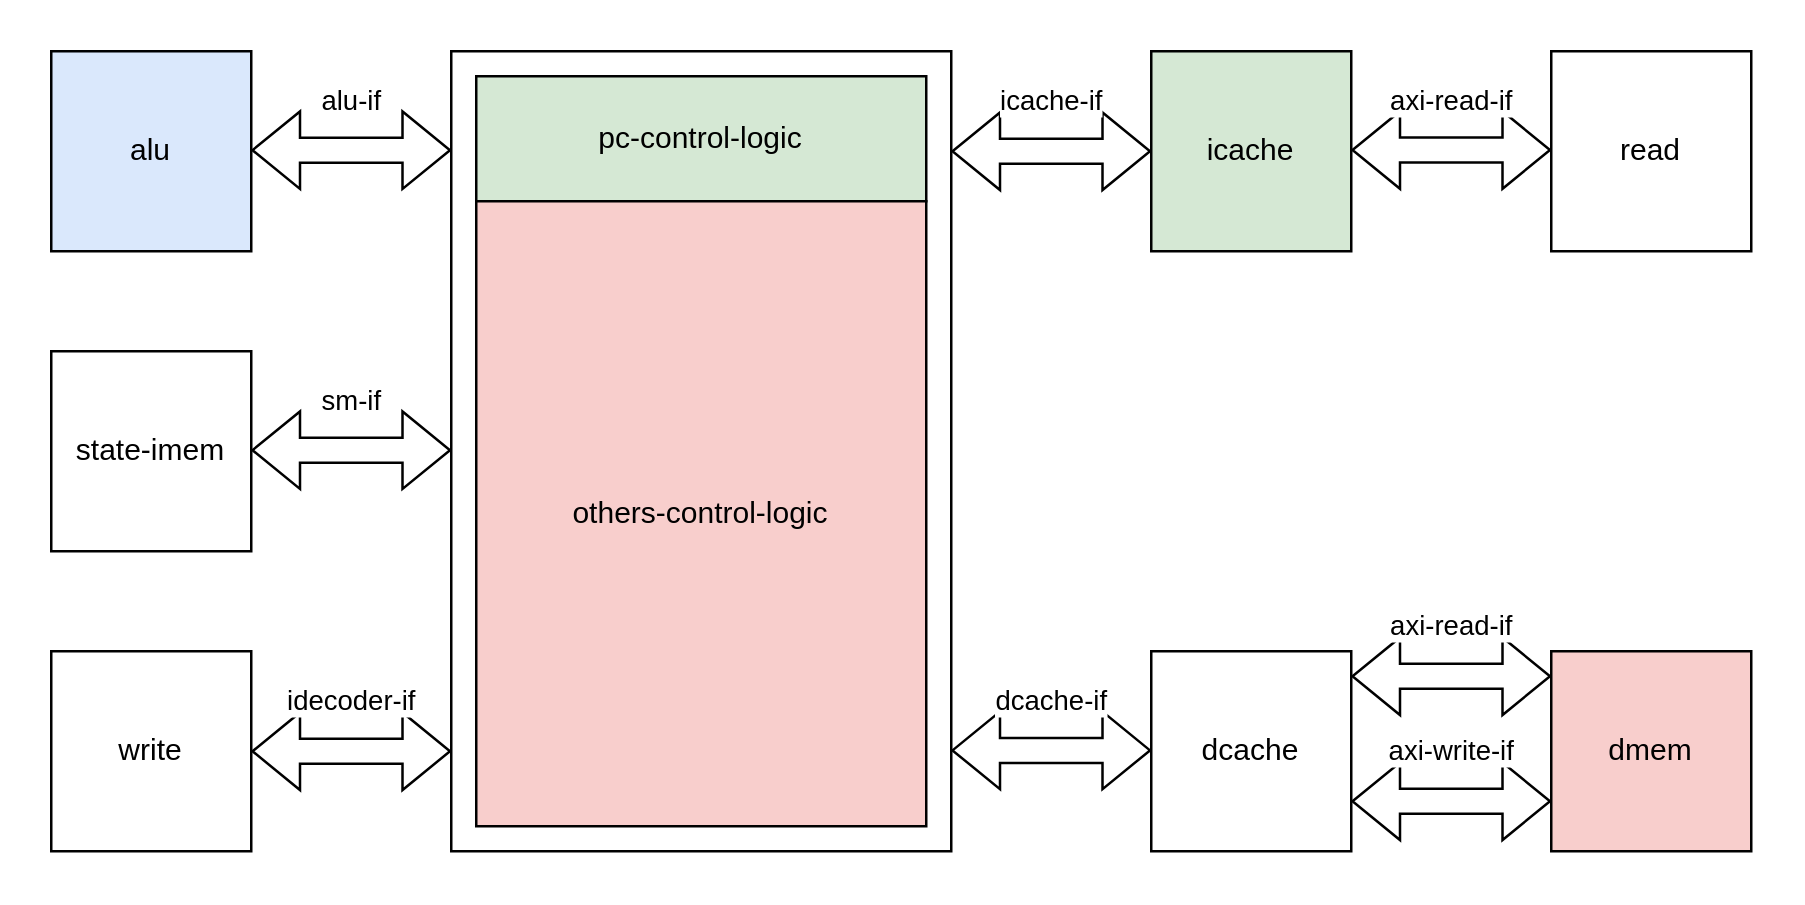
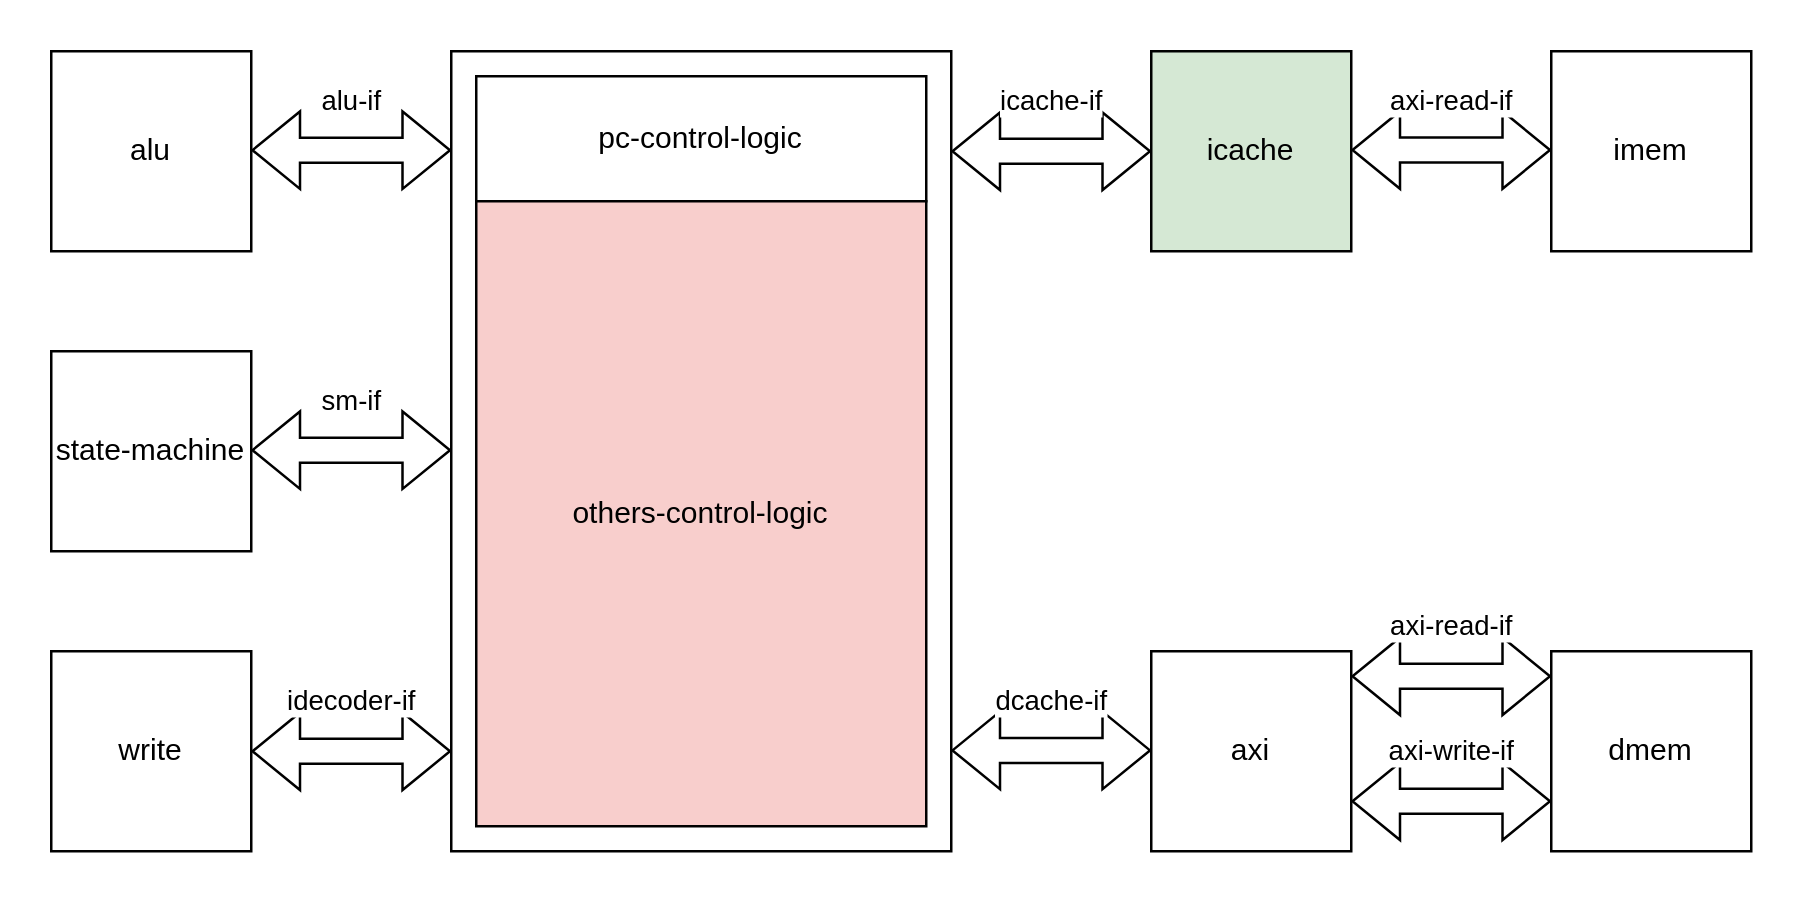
(701, 139) -> (701, 139)
(151, 151) -> (151, 151)
(1651, 151) -> (1651, 151)
(151, 451) -> (151, 451)
(1251, 751) -> (1251, 751)
(1651, 751) -> (1651, 751)
